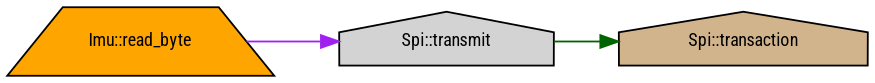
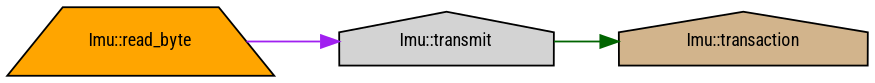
(447, 41) -> (447, 41)
(743, 41) -> (743, 41)
